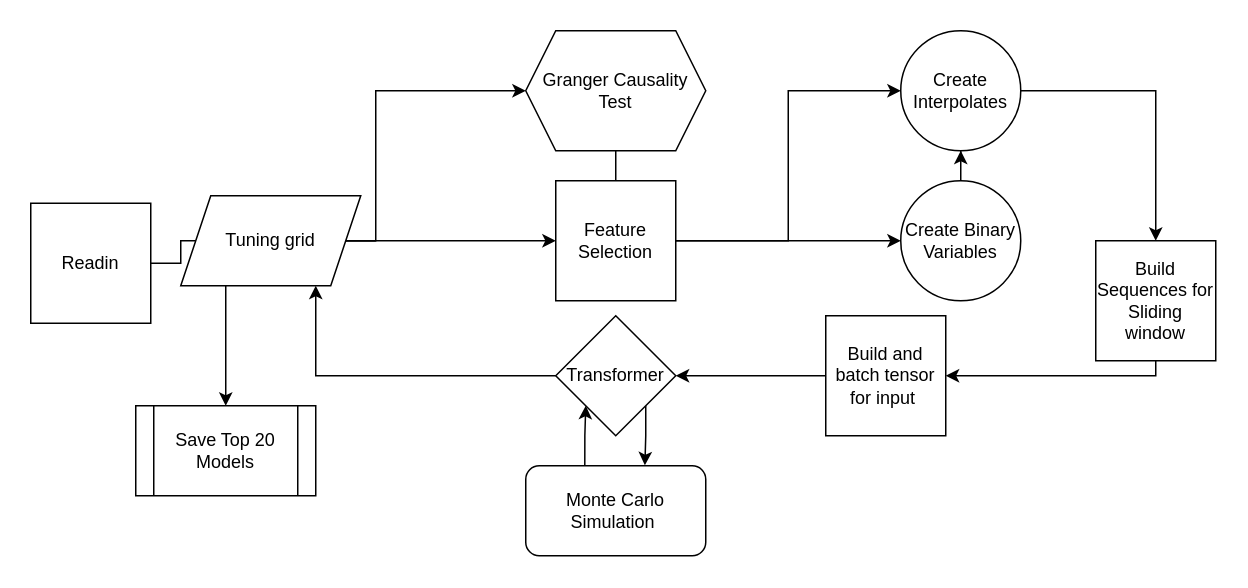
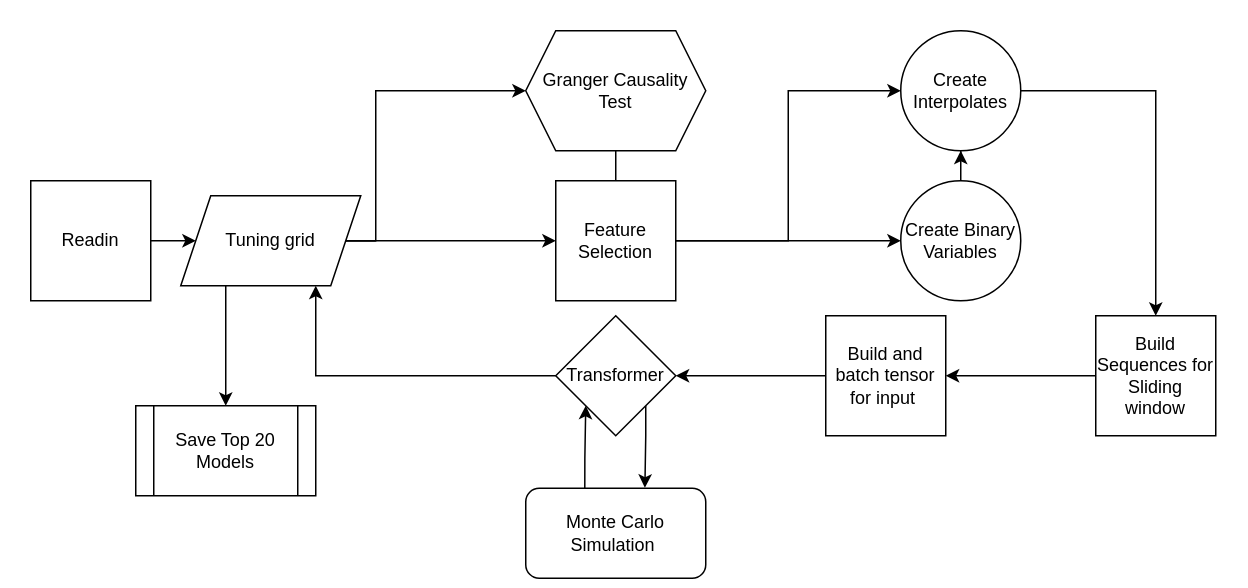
(91, 263) -> (91, 241)
(1156, 301) -> (1156, 376)
(616, 511) -> (616, 533)
